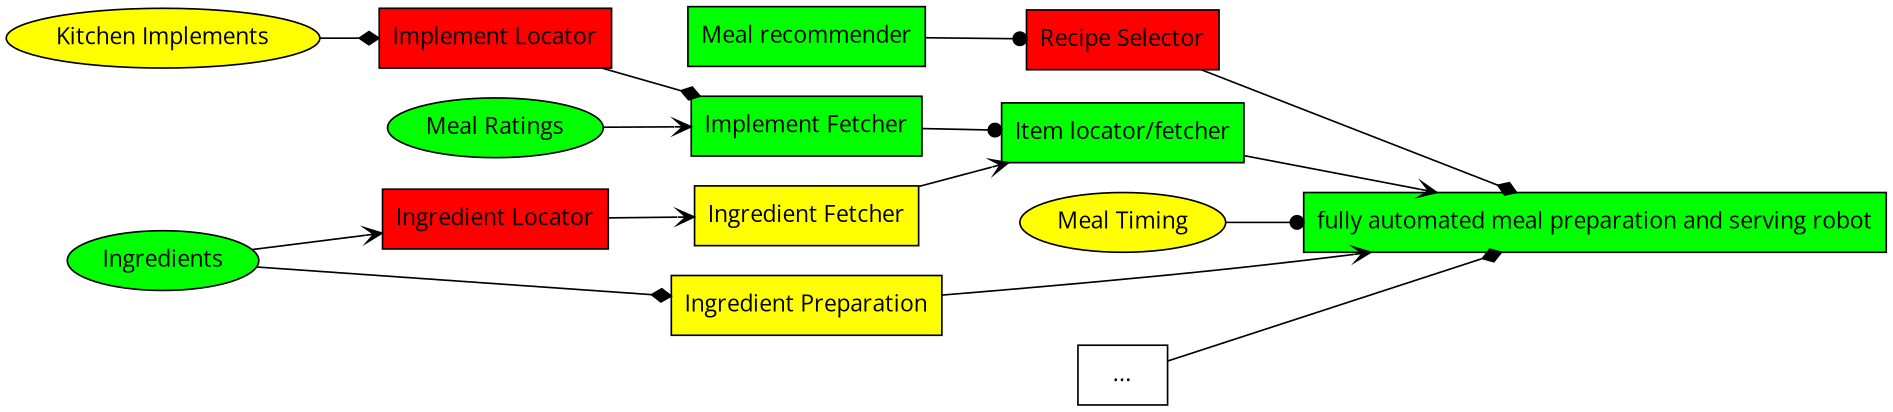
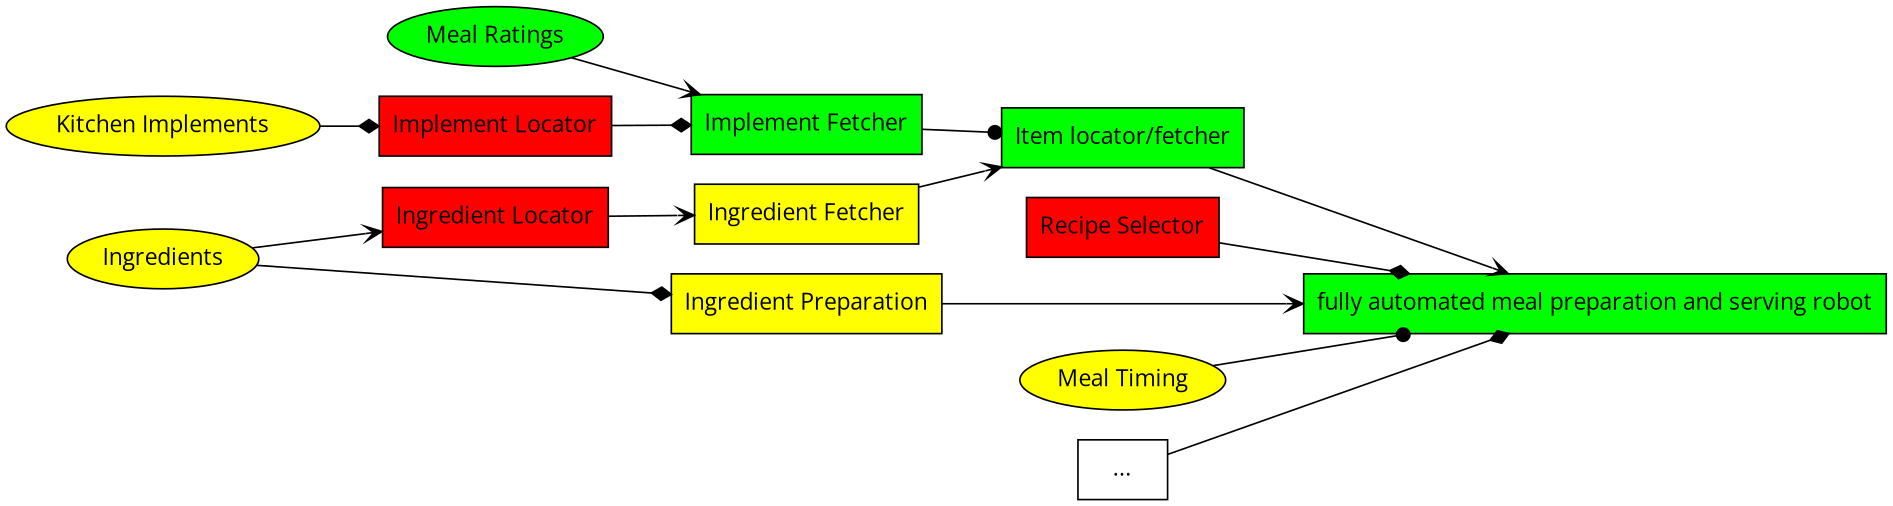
(807, 37) -> none
(163, 261) -> (163, 259)
